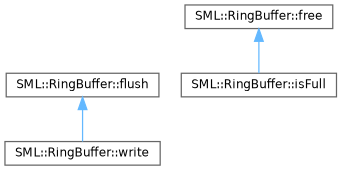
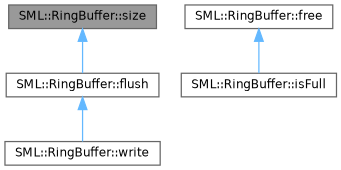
none -> (83, 17)
